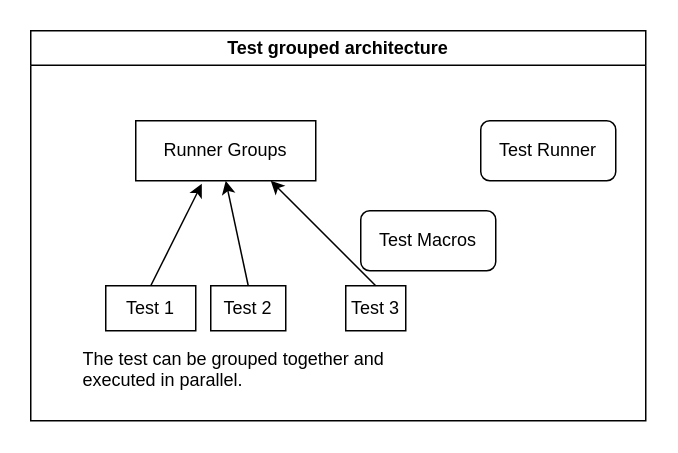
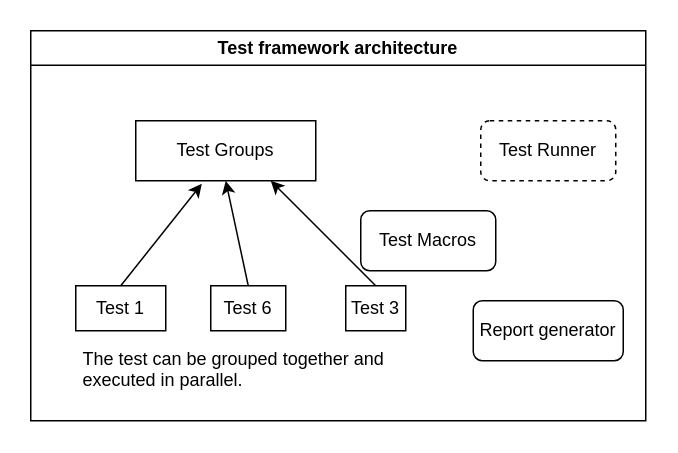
(338, 49) -> (338, 49)
(226, 151) -> (226, 151)
(548, 151) -> (548, 151)
(151, 308) -> (121, 308)
(248, 308) -> (248, 308)
none -> (548, 331)
